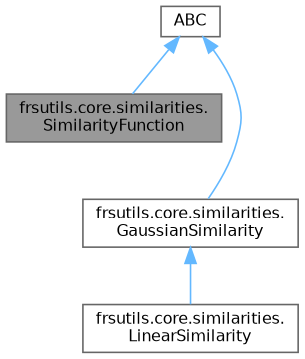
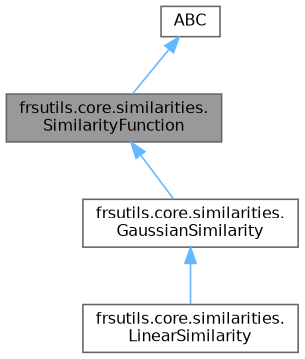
(241, 125) -> (157, 177)
